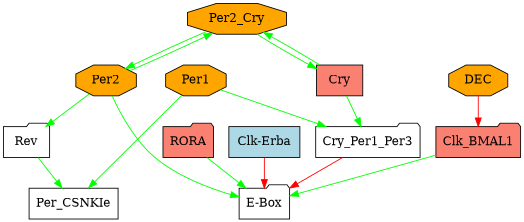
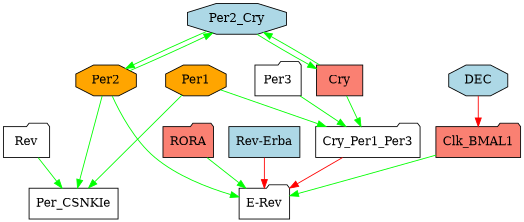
(237, 19) -> (237, 19)
none -> (278, 80)
(478, 80) -> (478, 80)
(71, 108) -> (91, 138)
(264, 142) -> (264, 142)
(264, 204) -> (264, 204)
